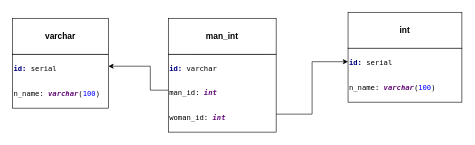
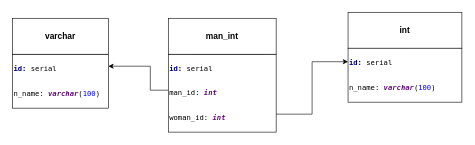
(192, 93) -> (192, 93)
